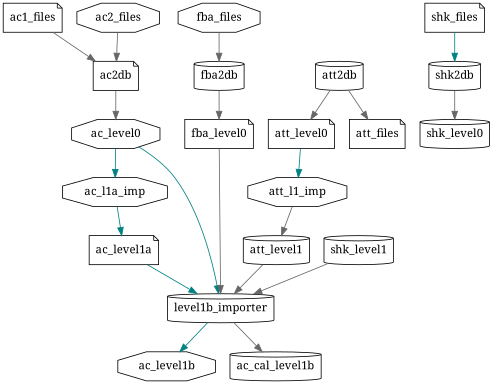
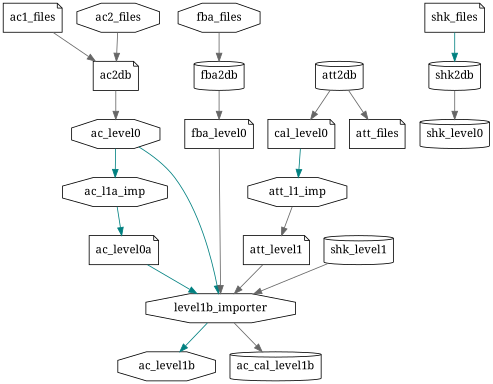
(301, 134) -> (301, 134)
(124, 250) -> (124, 250)
(276, 250) -> (276, 250)
(221, 308) -> (221, 308)
